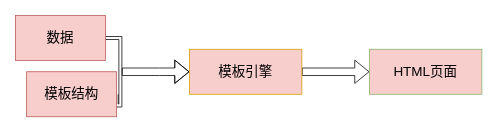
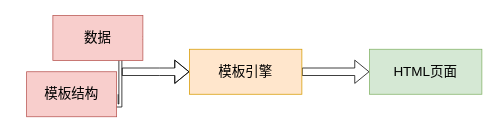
(60, 38) -> (98, 38)
(246, 72) -> (246, 72)
(426, 72) -> (426, 72)
